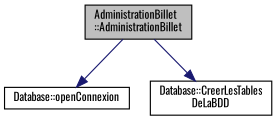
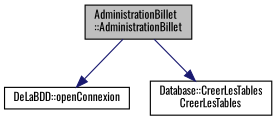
(67, 98) -> (67, 98)
(211, 98) -> (211, 98)
